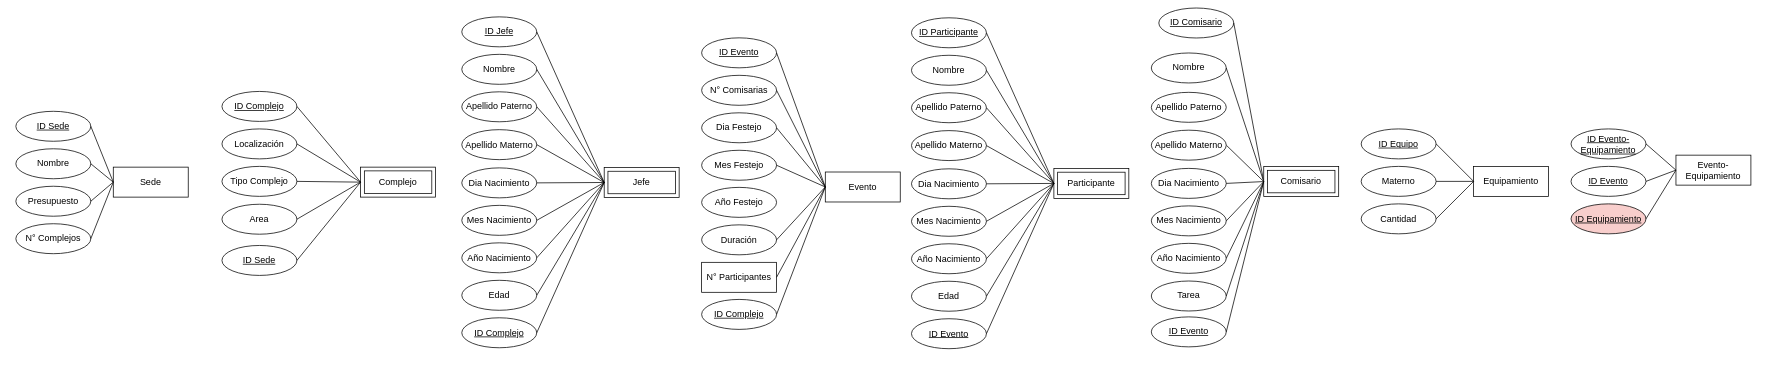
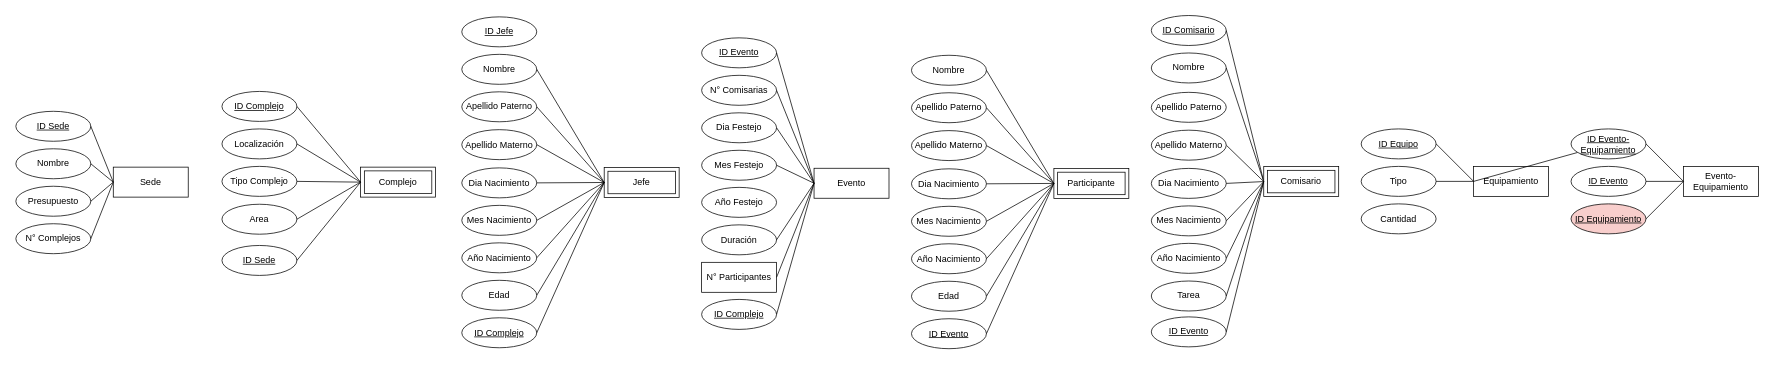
(1197, 23) -> (1189, 31)
(949, 33) -> none
(567, 100) -> none
(1017, 101) -> none
(1714, 170) -> (1722, 182)
(1399, 182) -> (1399, 182)
(863, 187) -> (852, 183)
(1455, 201) -> (1526, 167)
